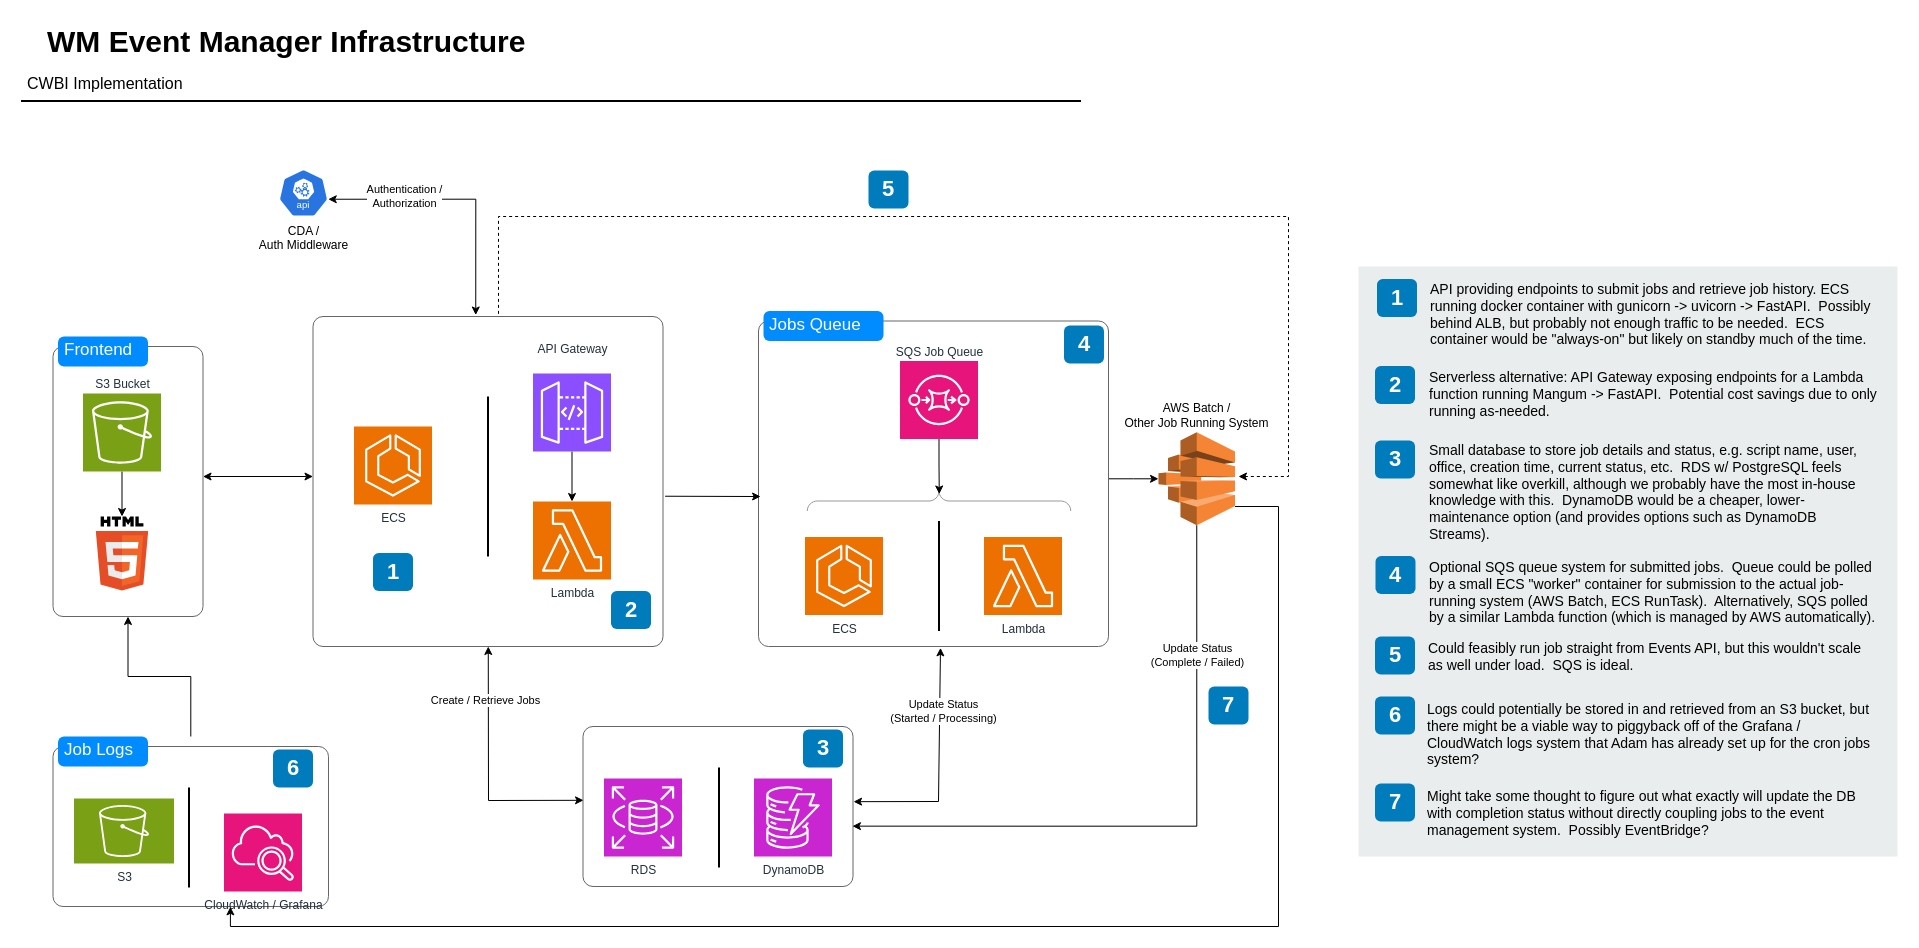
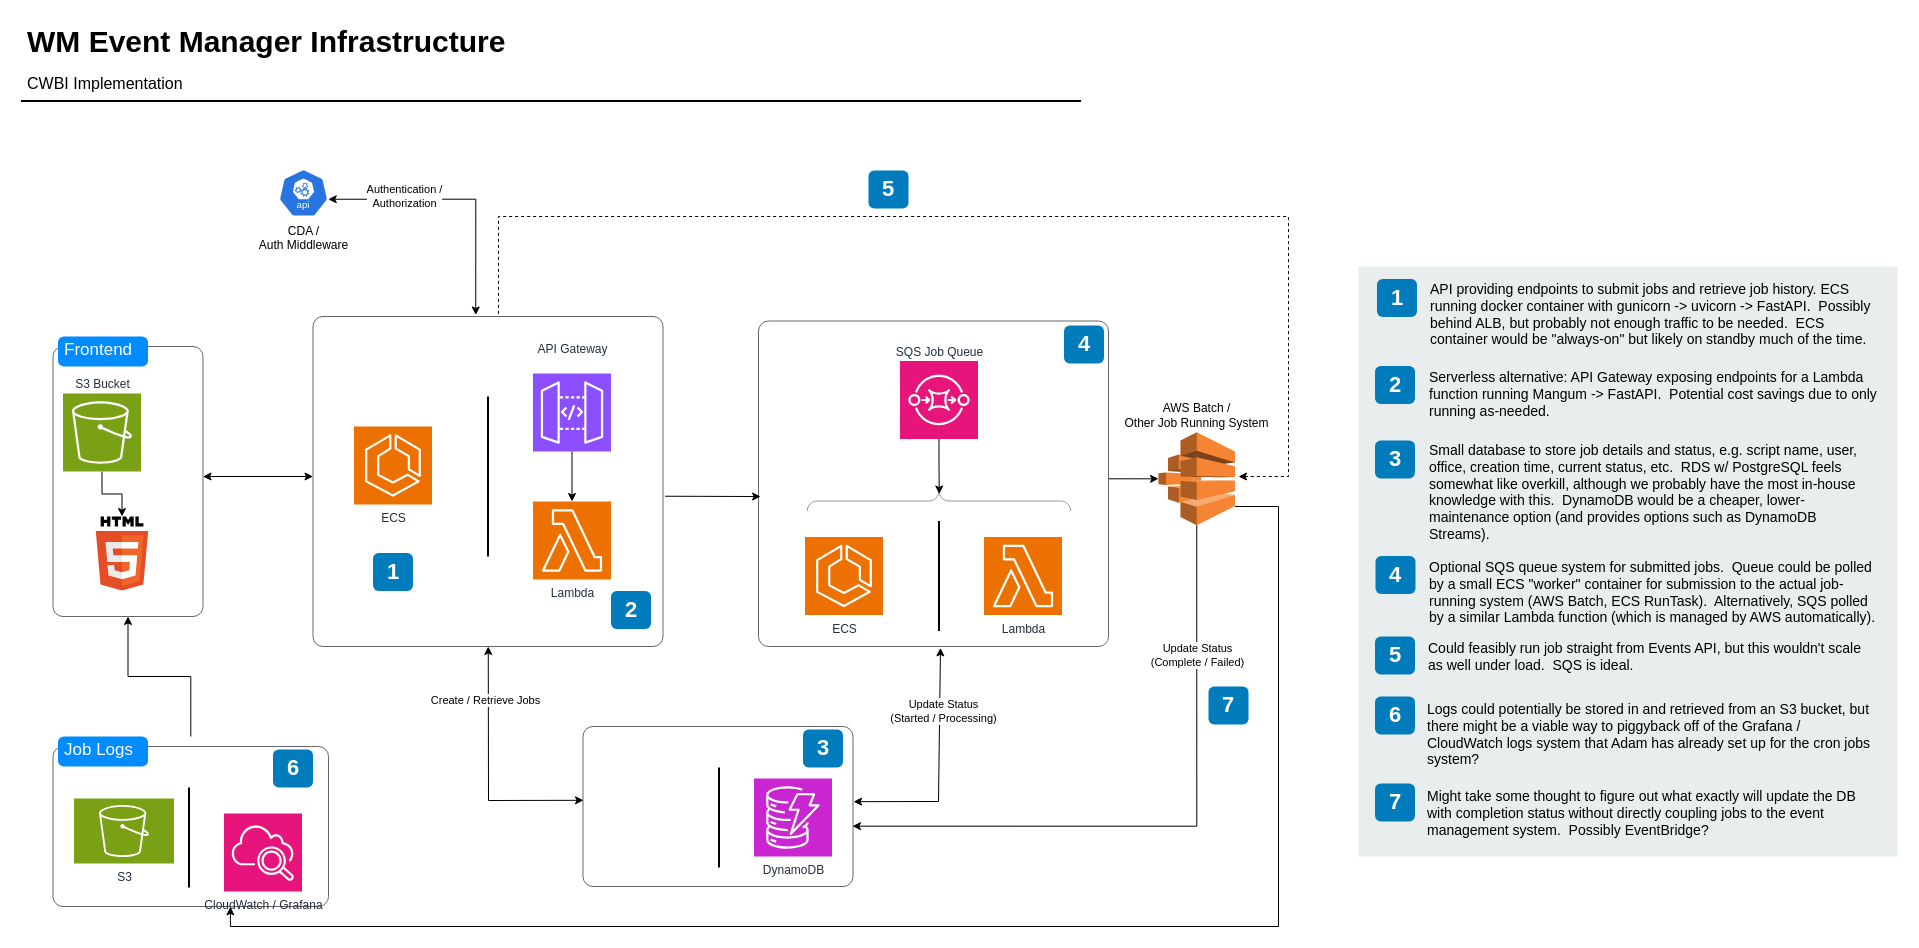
(280, 41) -> (260, 41)
(824, 326) -> none
(122, 433) -> (102, 433)
(643, 818) -> none
